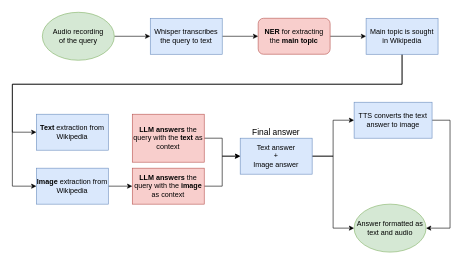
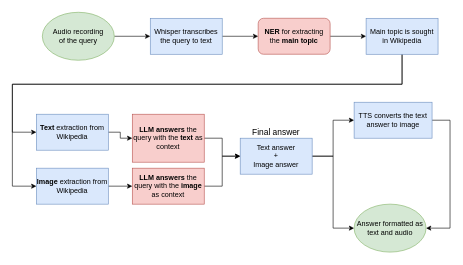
none -> (122, 138)
